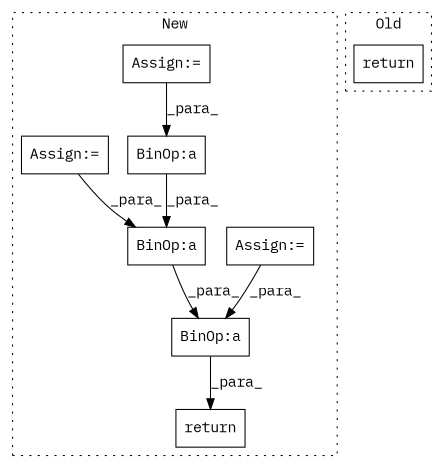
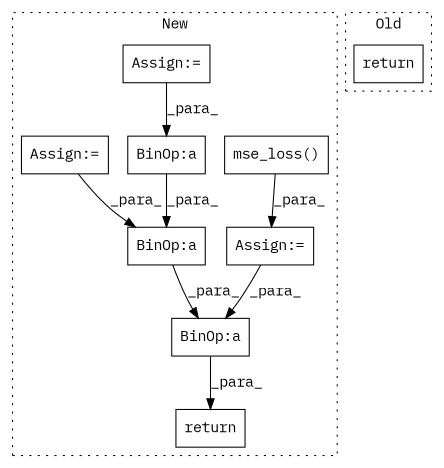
none -> (276, 155)
